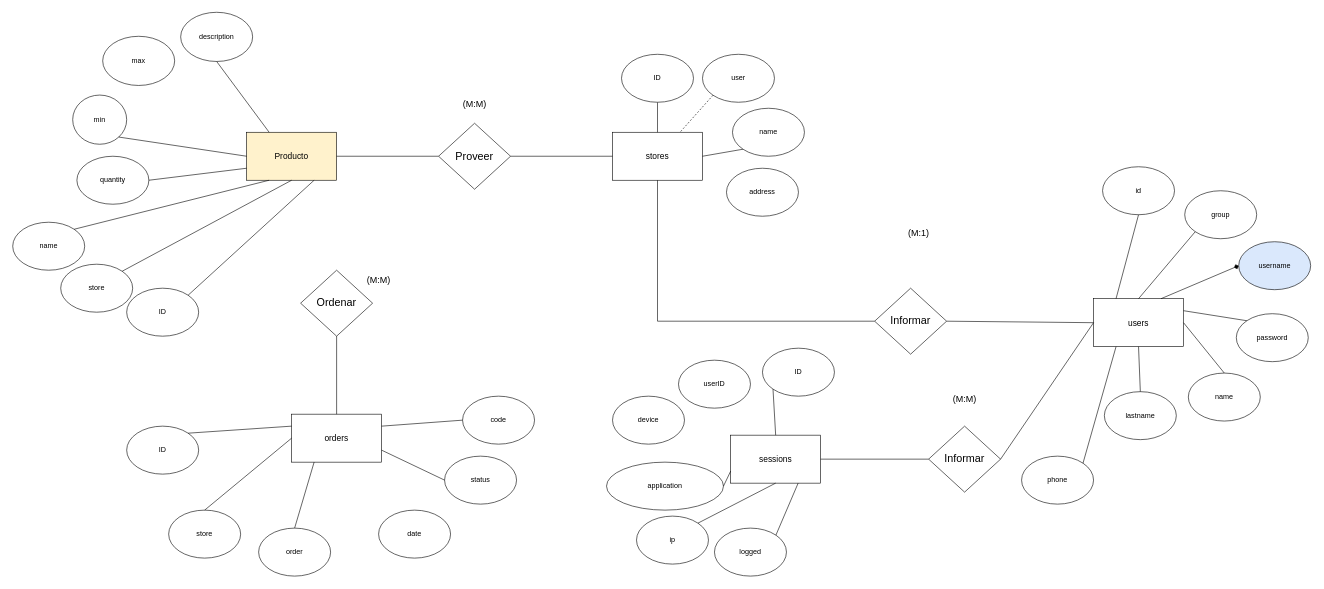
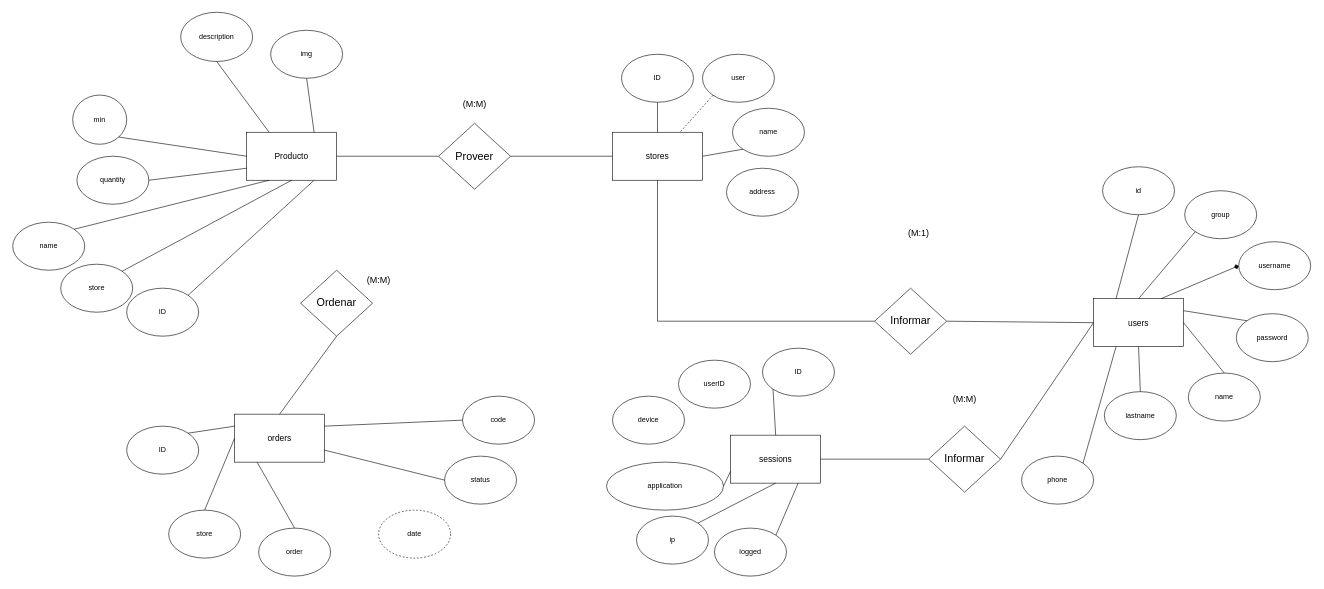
none -> (306, 54)
(138, 61) -> none
none -> (310, 105)
(291, 156) -> (291, 156)
(1275, 266) -> (1275, 266)
(336, 438) -> (279, 438)
(414, 534) -> (414, 534)
